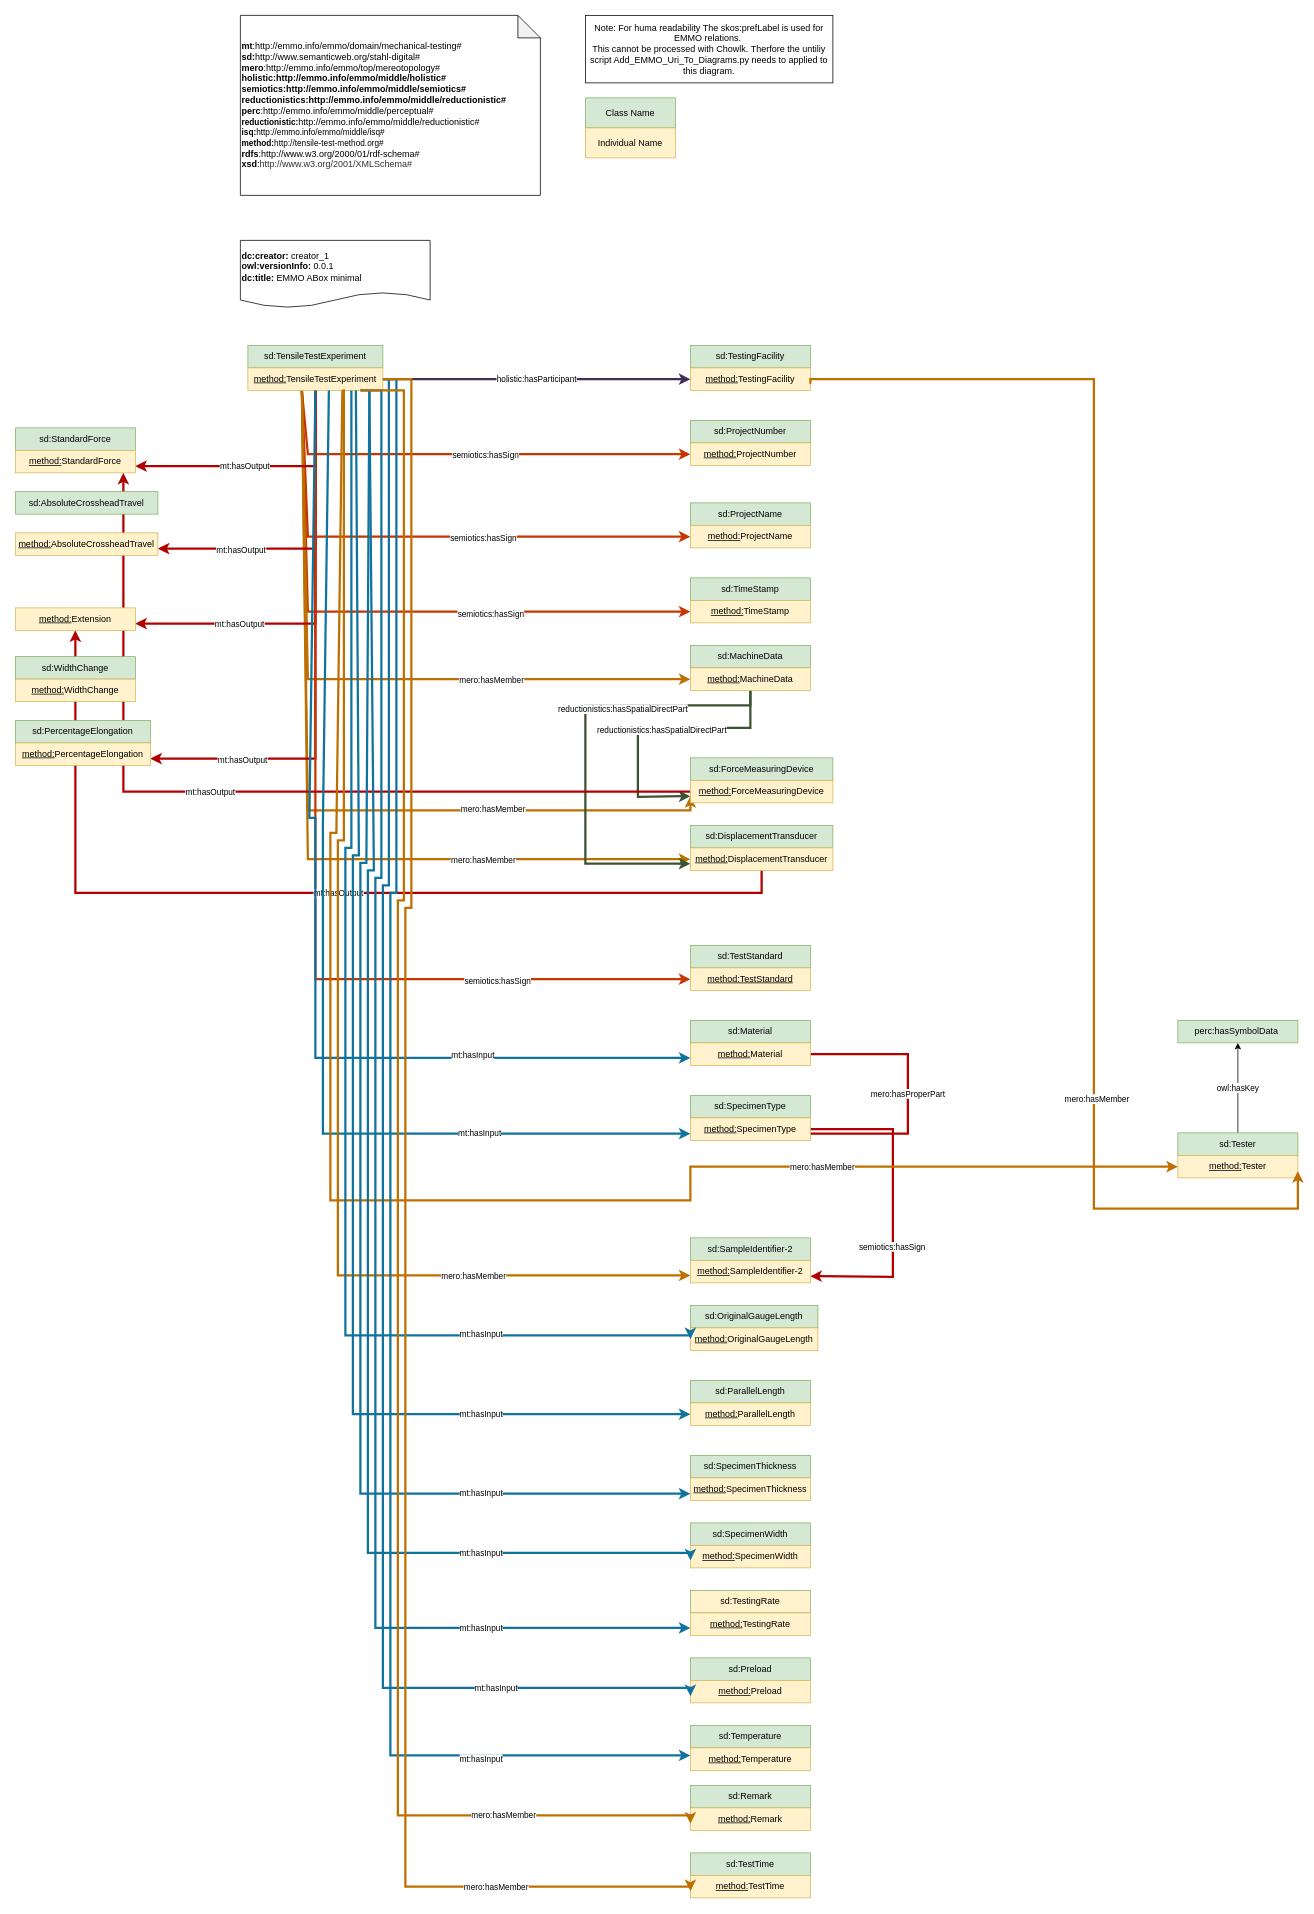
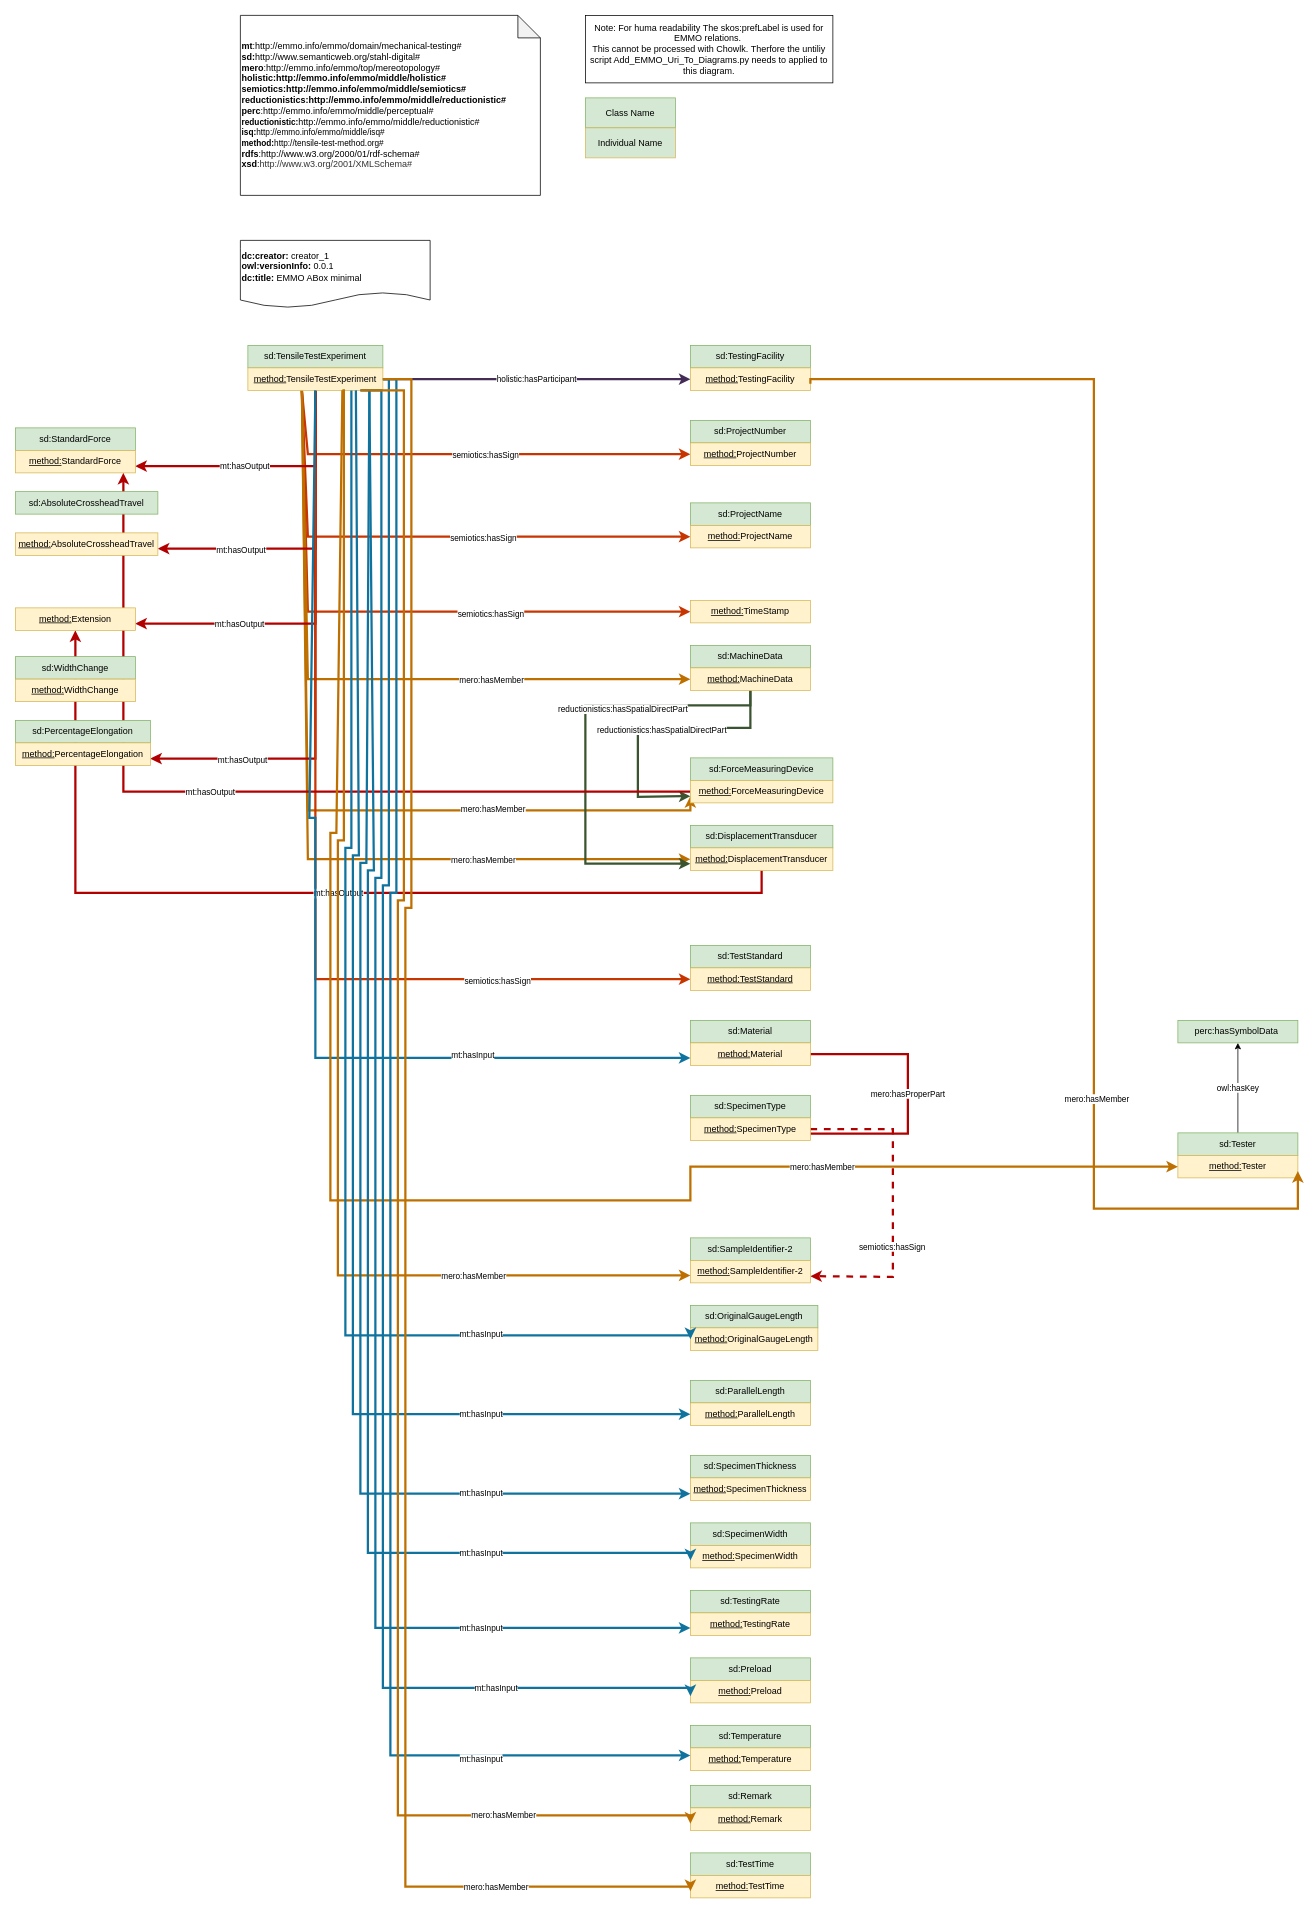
(630, 143) -> (630, 143)
(750, 589) -> none
(323, 941) -> none
(872, 1129) -> (872, 1129)
(750, 1602) -> (750, 1602)
